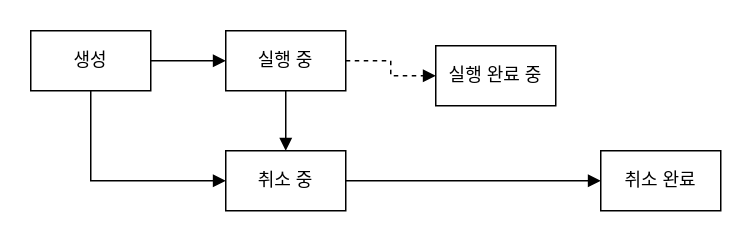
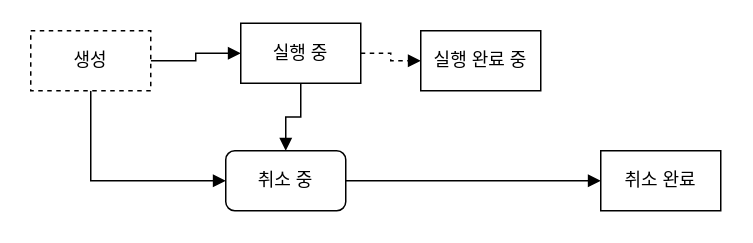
(91, 61) -> (91, 61)
(286, 61) -> (301, 53)
(496, 76) -> (481, 61)
(286, 181) -> (286, 181)
